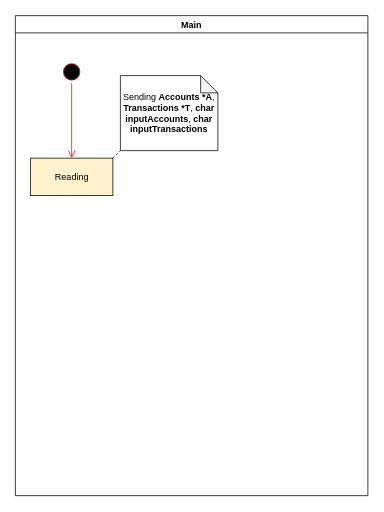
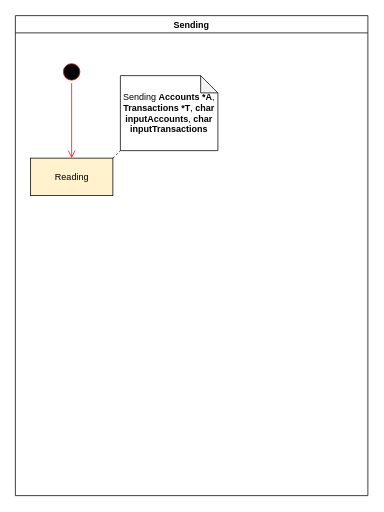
(191, 24) -> (191, 24)
